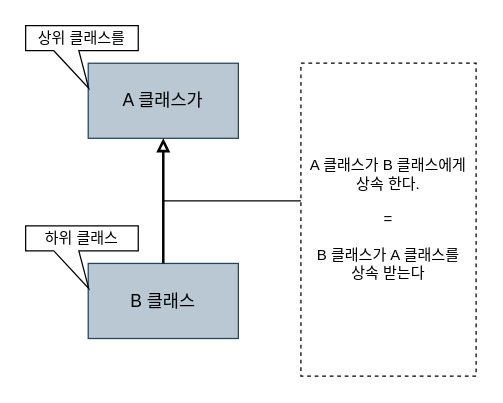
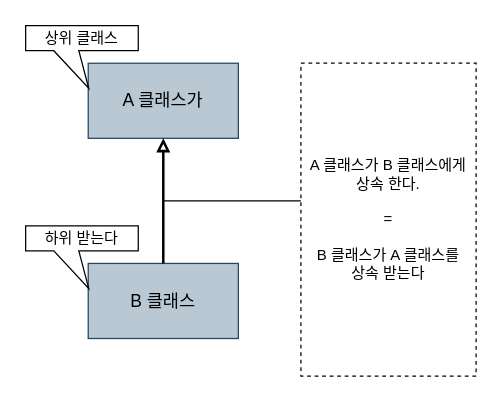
(82, 38) -> (82, 38)
(82, 238) -> (82, 238)
